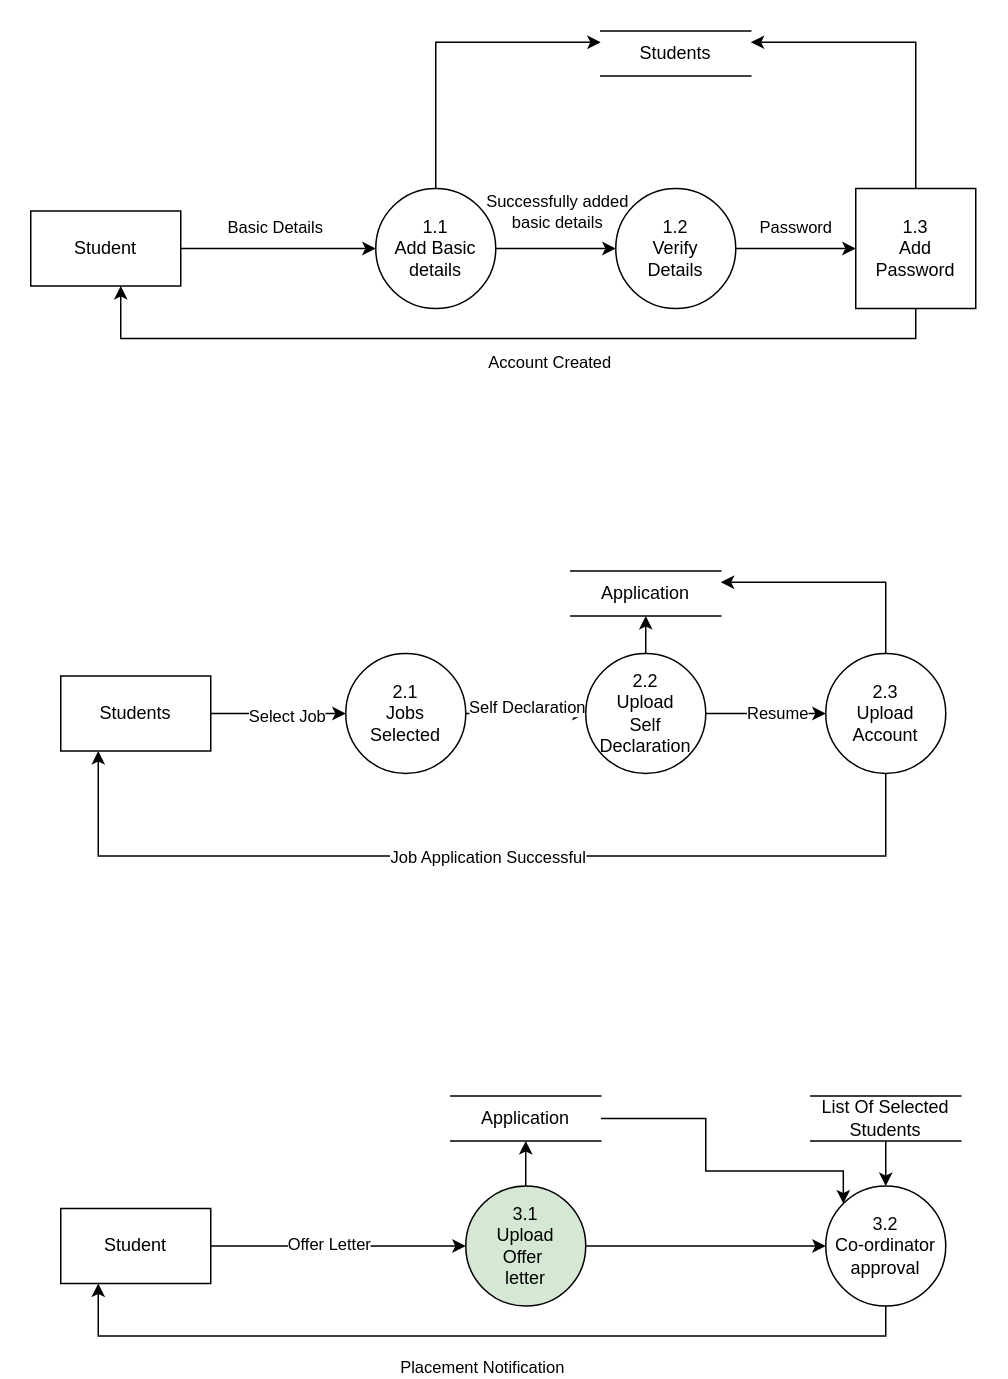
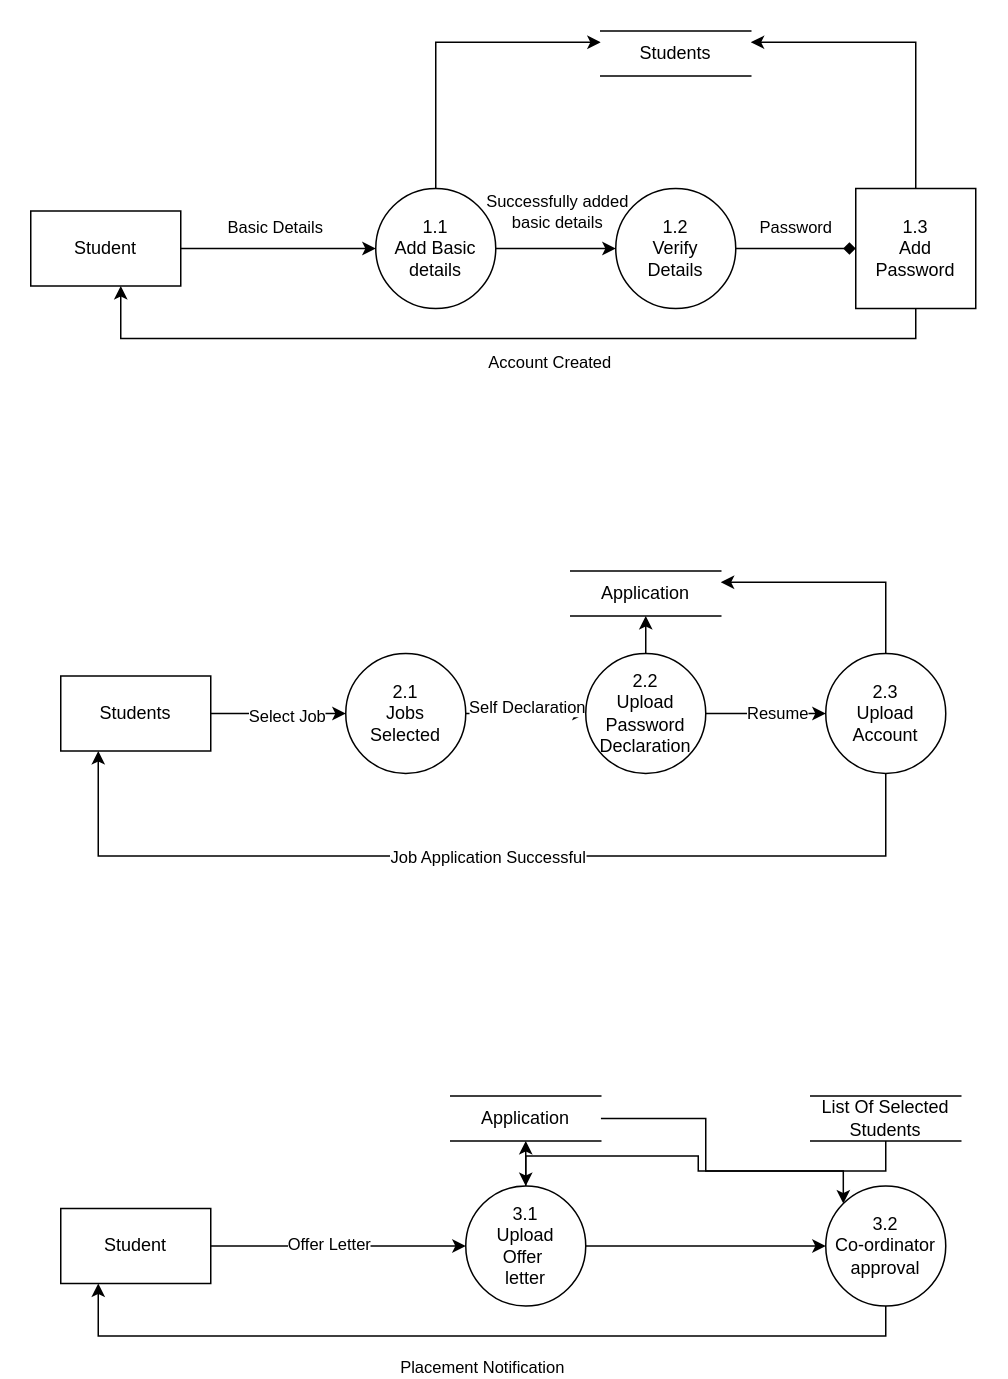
(844, 248) -> (843, 248)
(646, 713) -> (646, 713)
(886, 1172) -> (623, 1156)
(526, 1246) -> (526, 1246)
